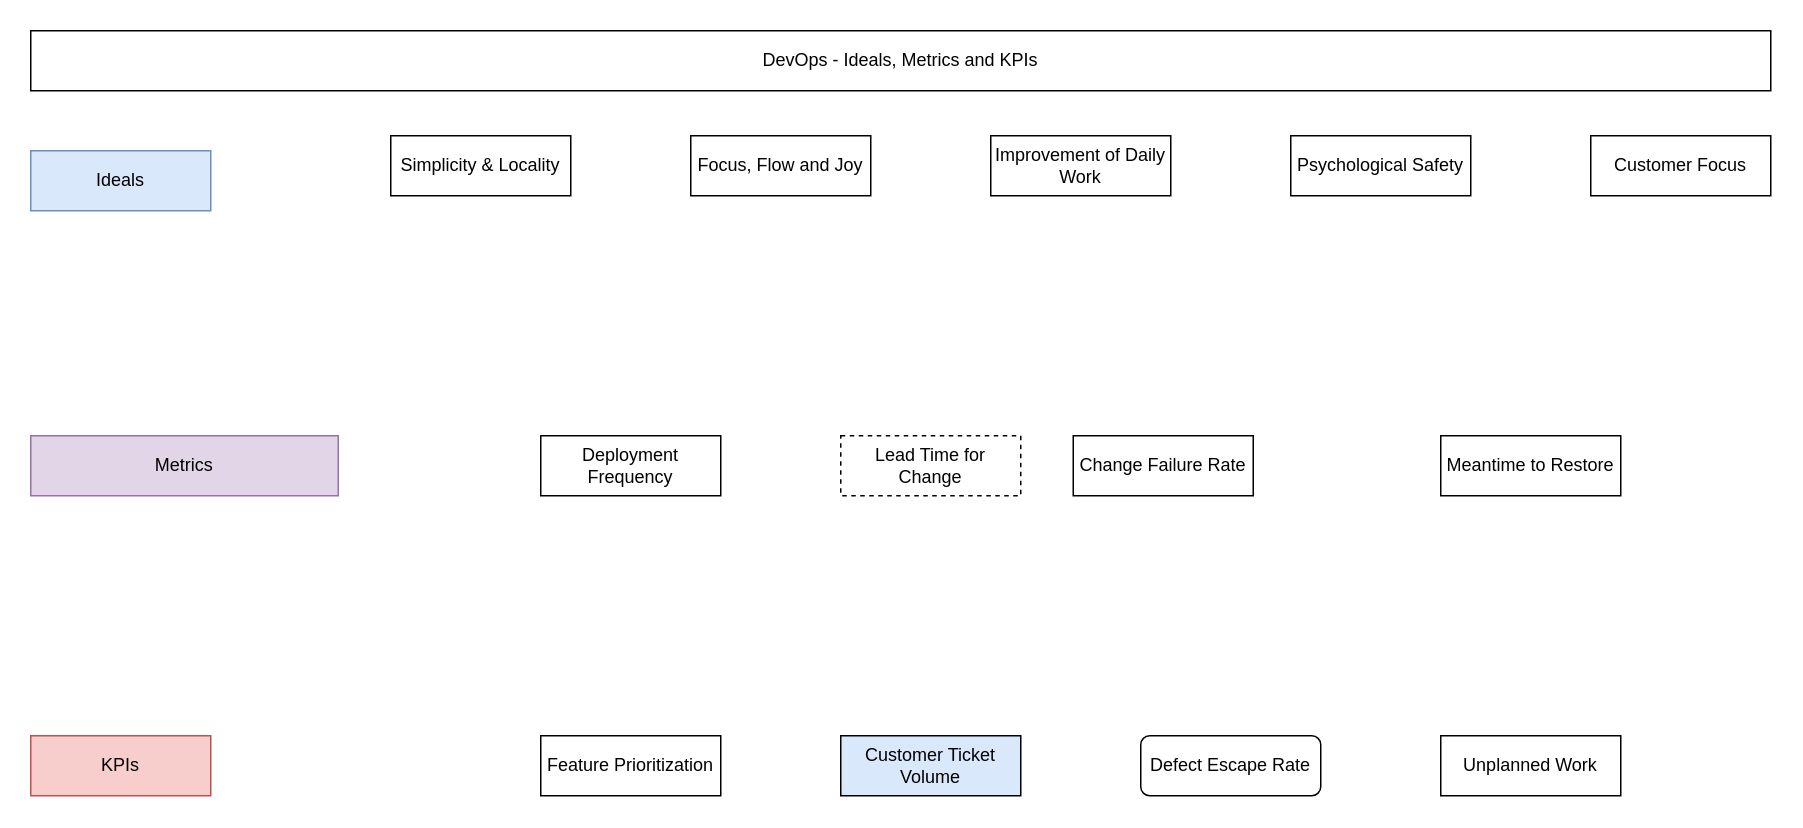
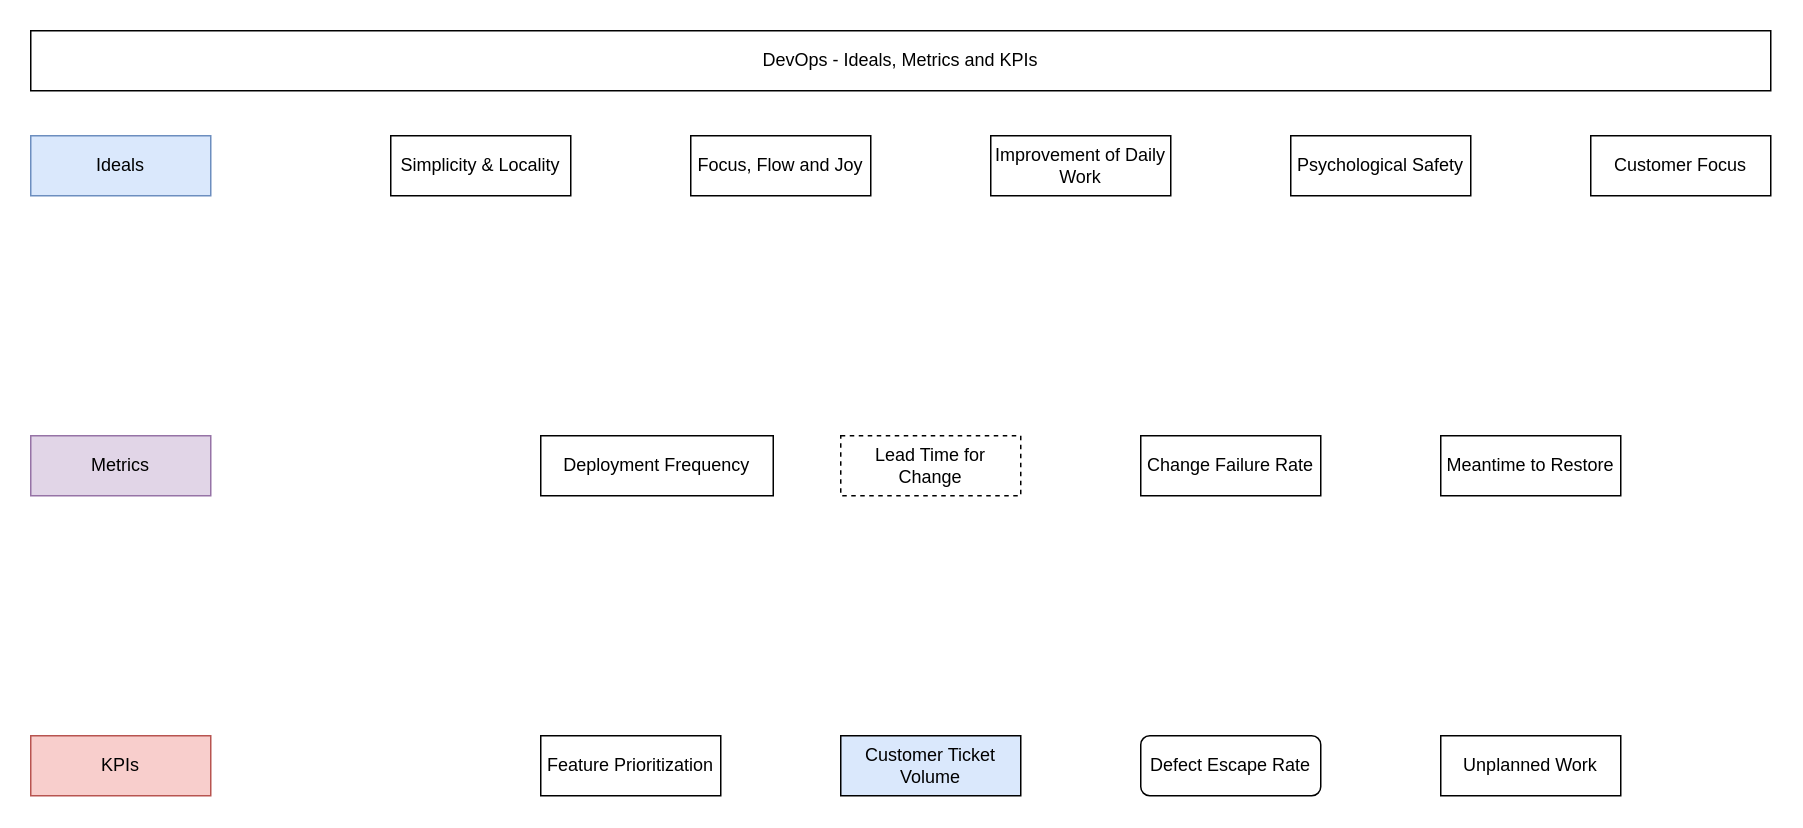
(121, 181) -> (121, 166)
(185, 466) -> (121, 466)
(631, 466) -> (657, 466)
(1163, 466) -> (1231, 466)
